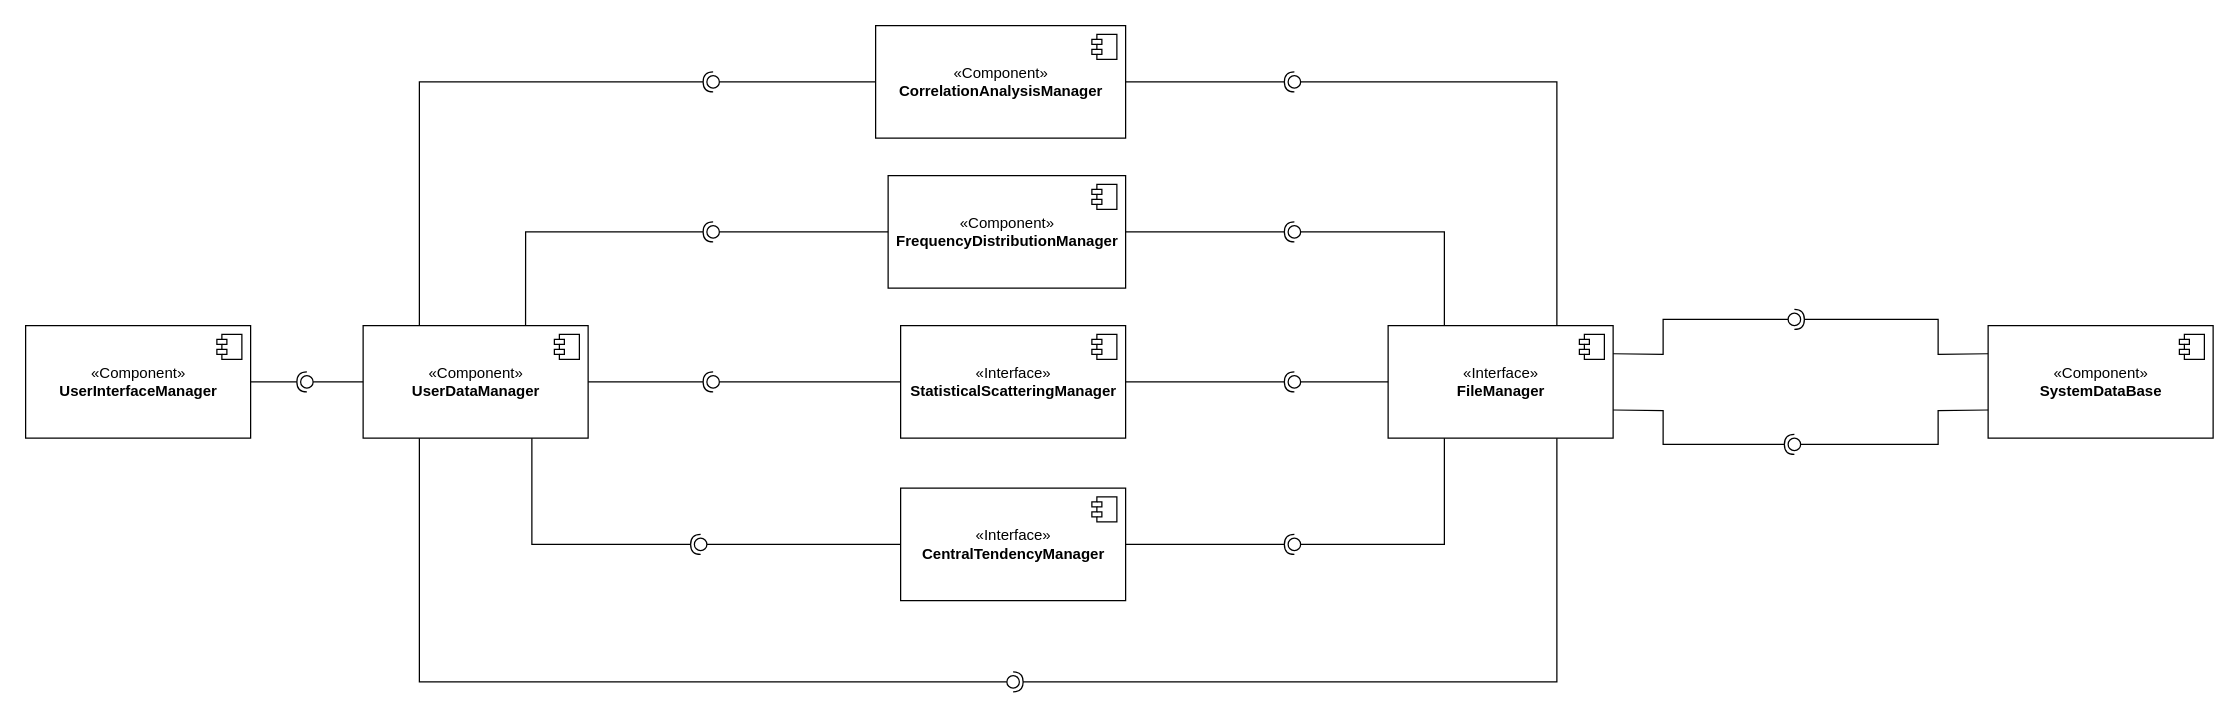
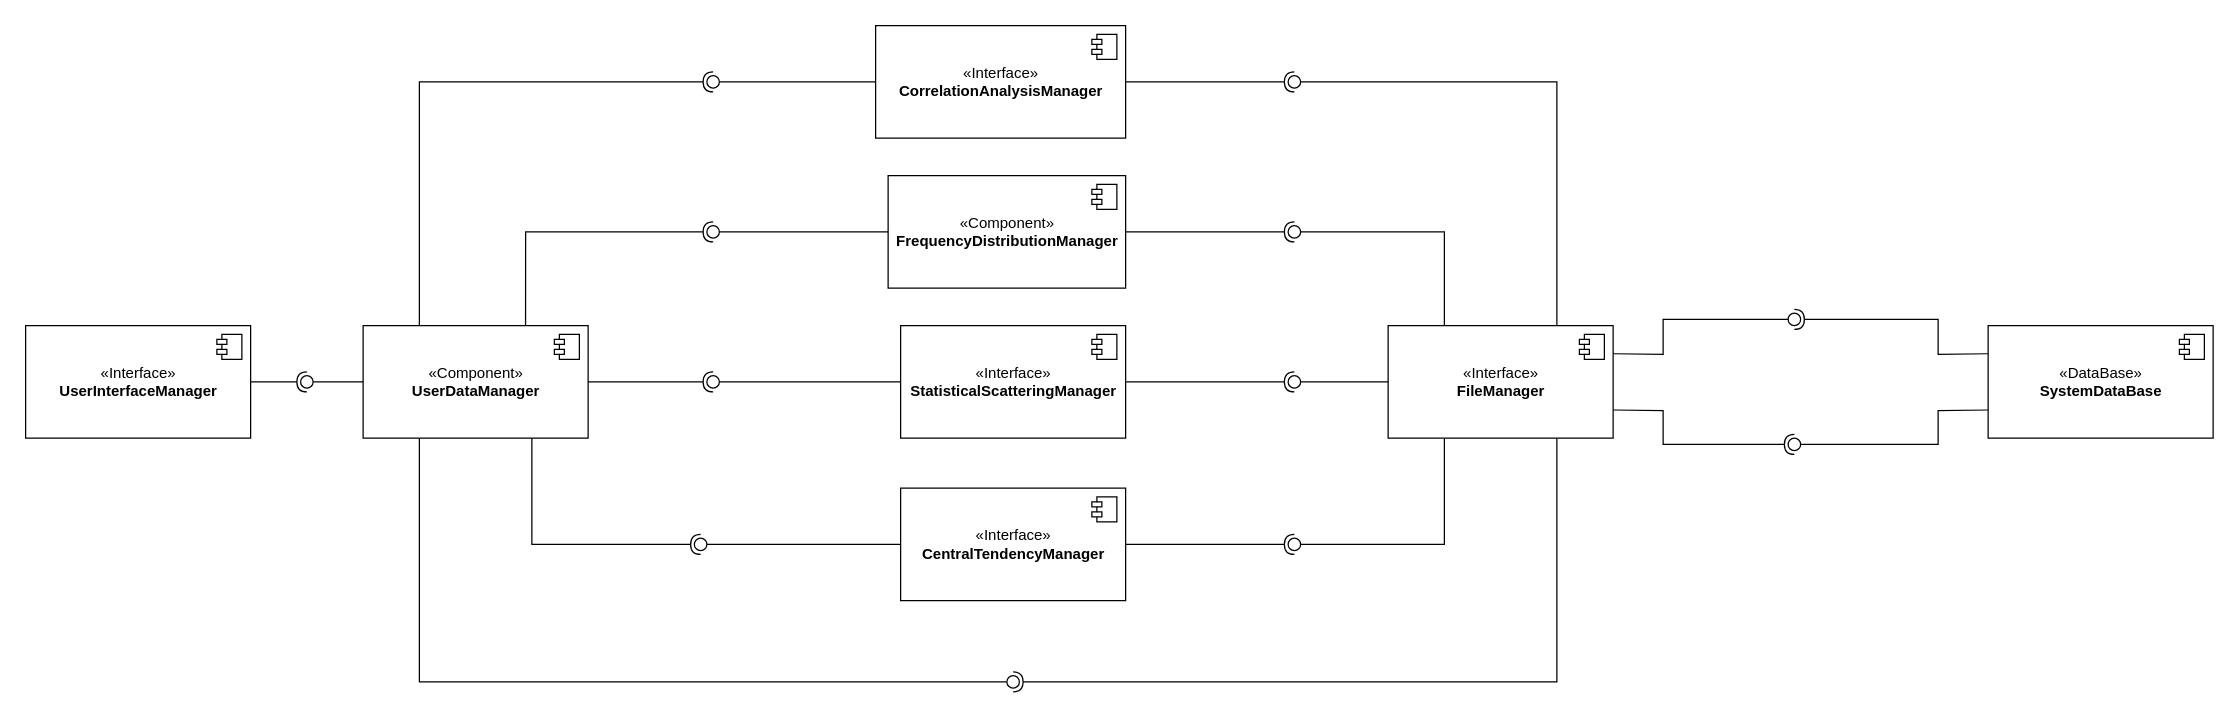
(1001, 82) -> (1001, 82)
(139, 382) -> (139, 382)
(2101, 382) -> (2101, 382)
